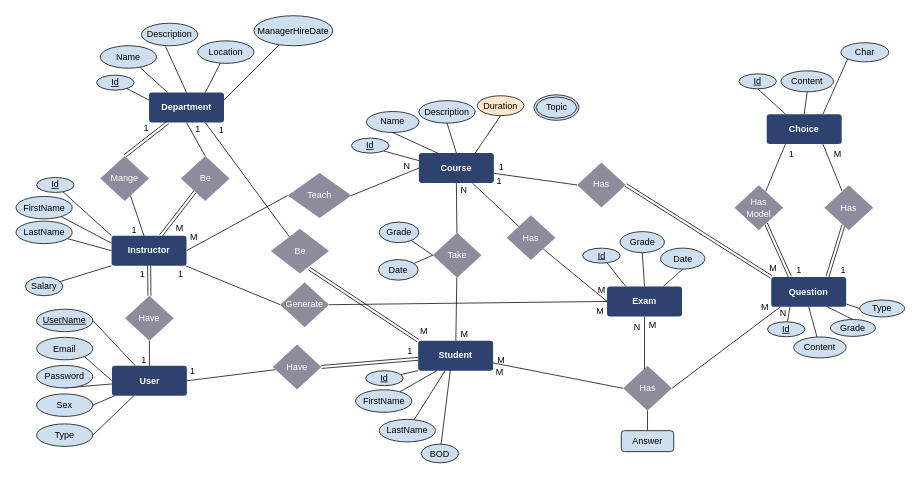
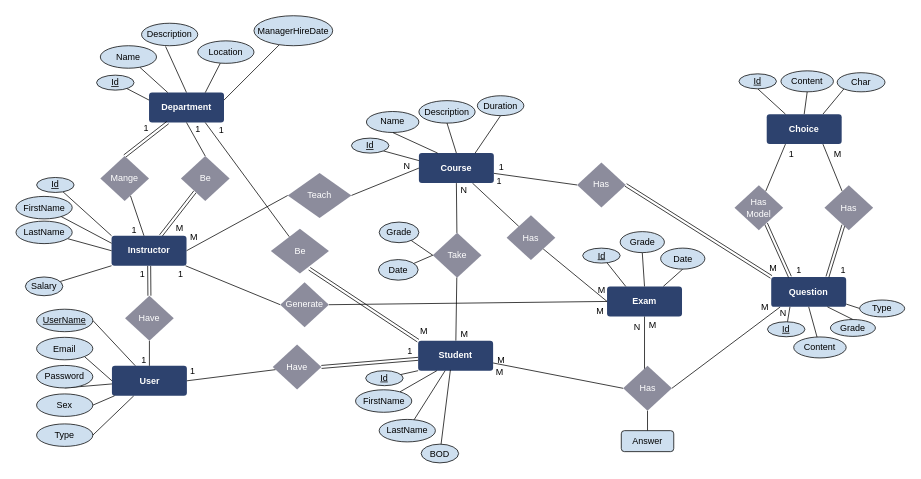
(865, 52) -> (861, 82)
(501, 106) -> (501, 106)
(557, 108) -> none
